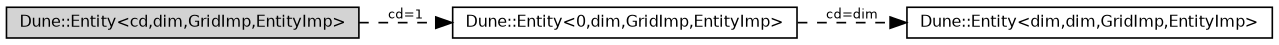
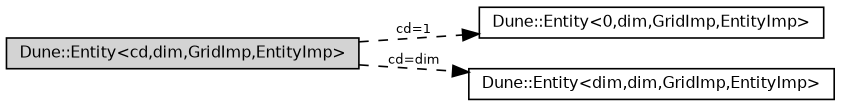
(844, 23) -> (406, 68)
